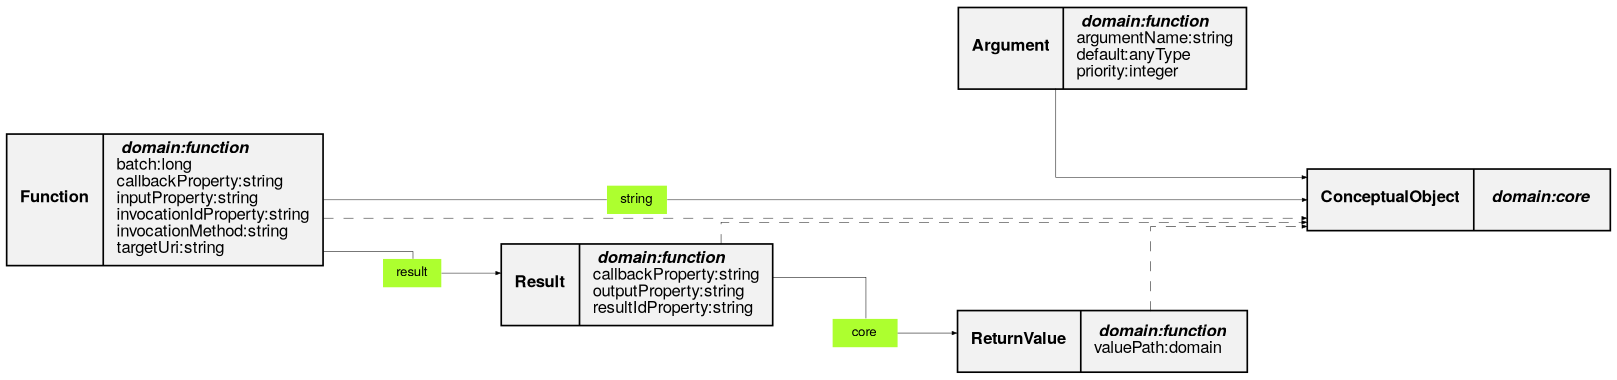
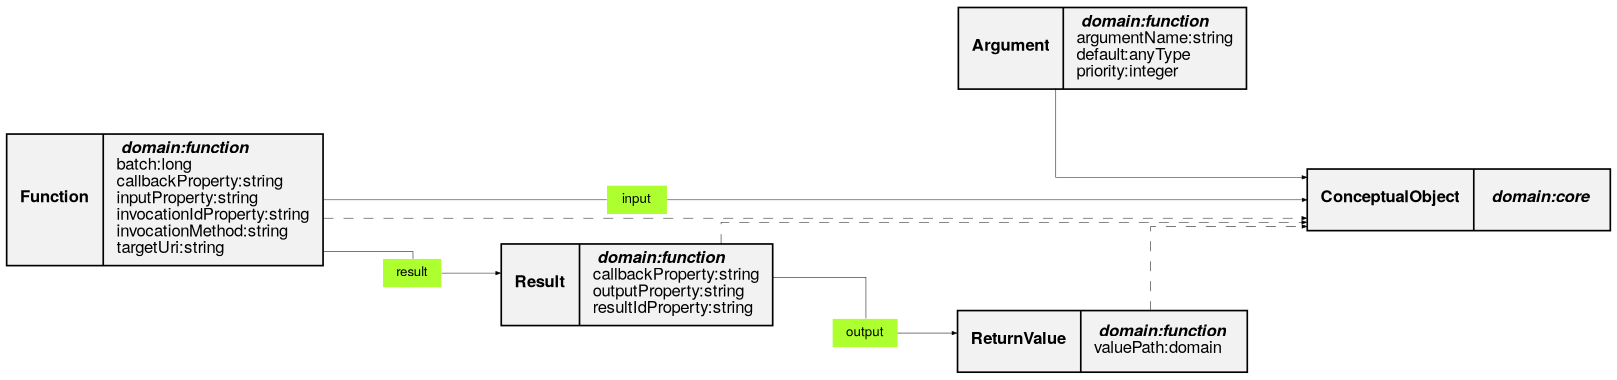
(637, 200) -> (637, 200)
(865, 333) -> (865, 333)
